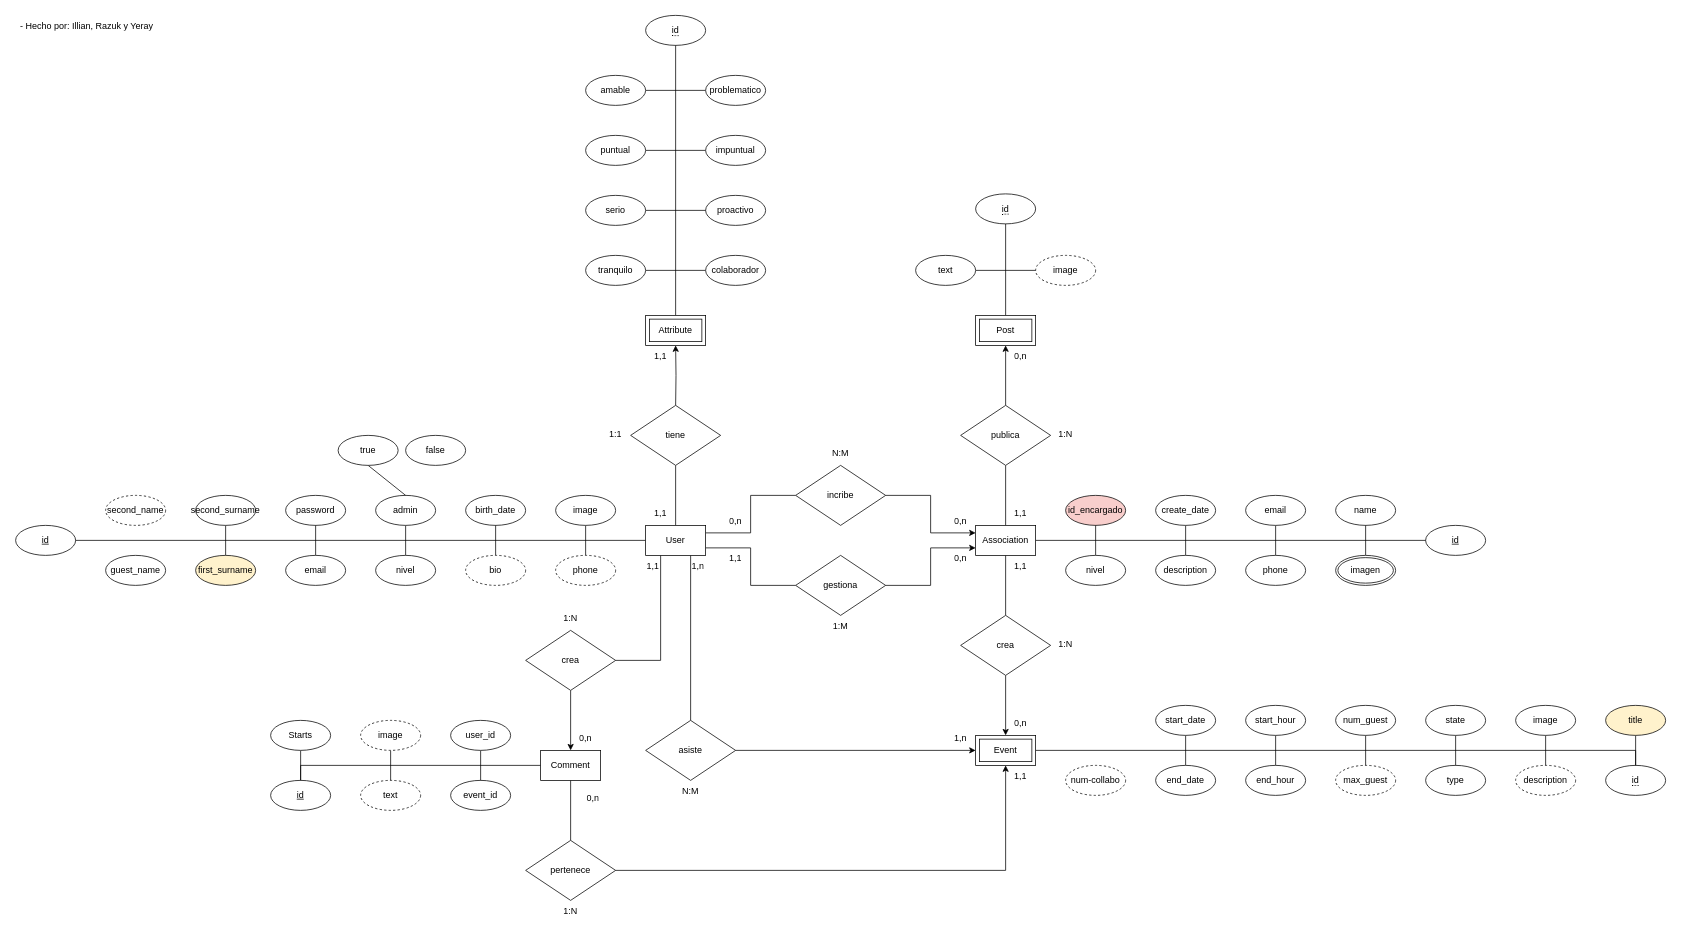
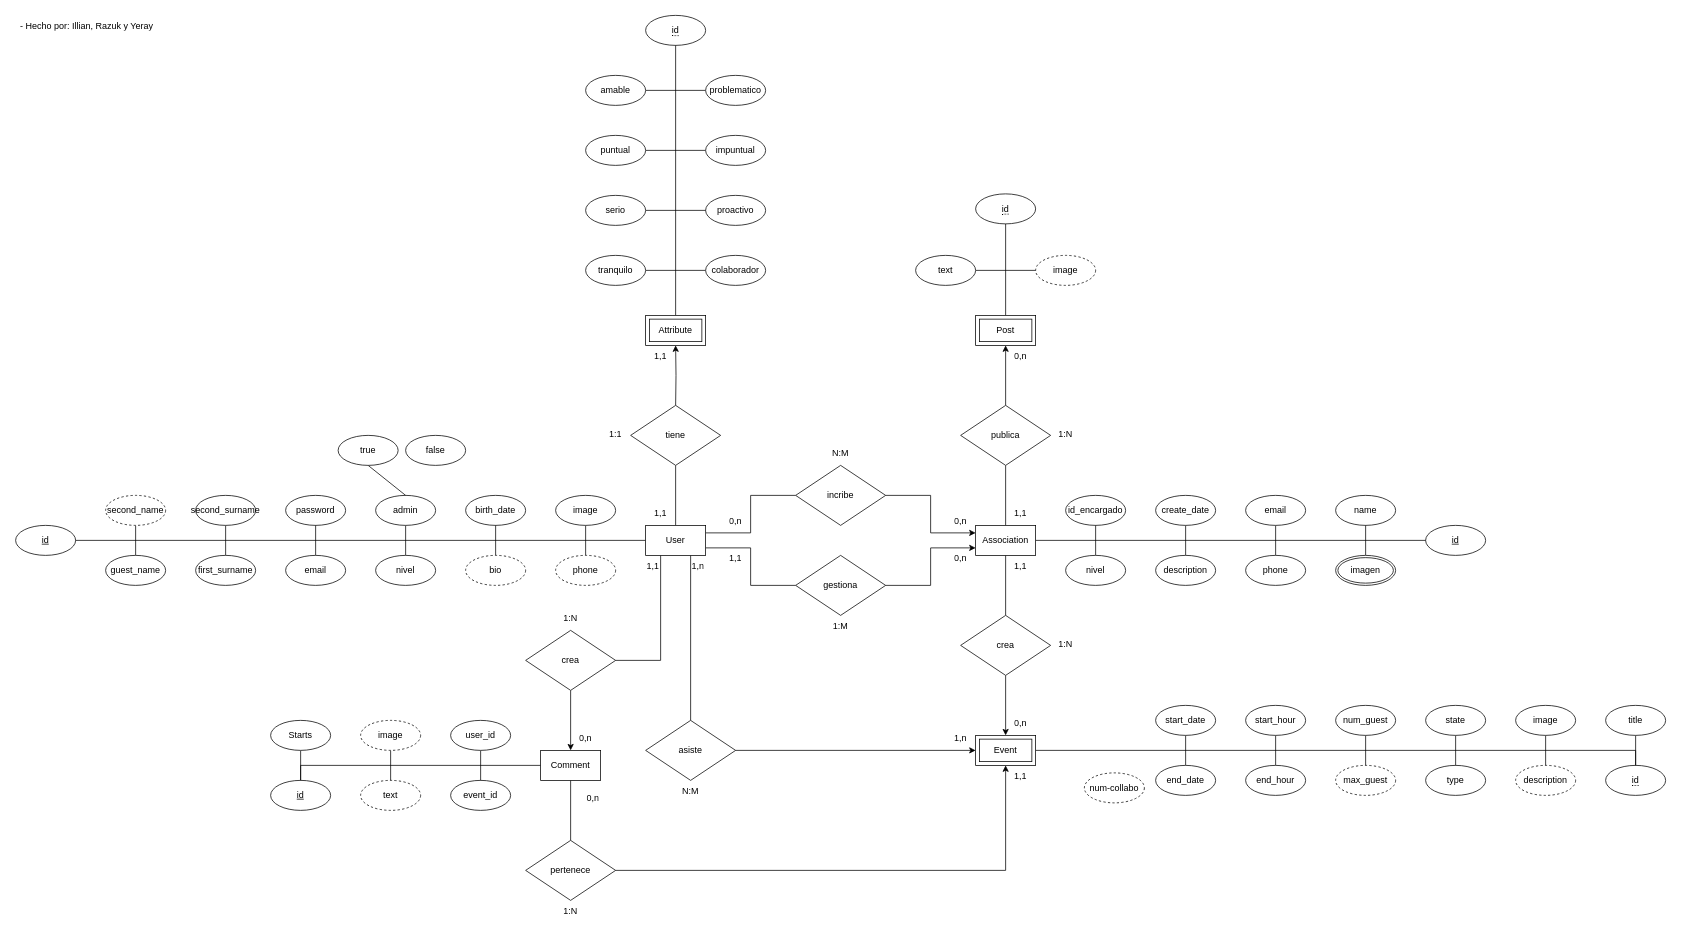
(1095, 510) -> (1095, 510)
none -> (135, 542)
(225, 570) -> (225, 570)
(1635, 720) -> (1635, 720)
(1095, 780) -> (1114, 788)
